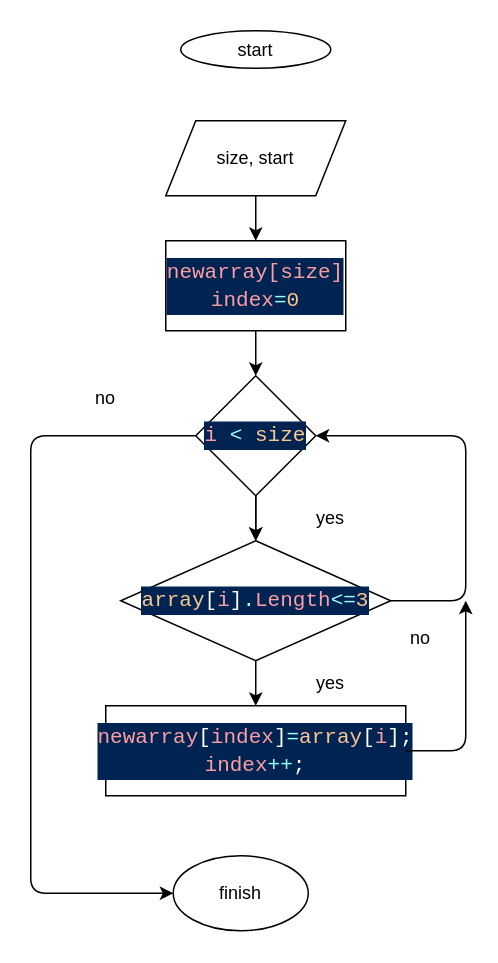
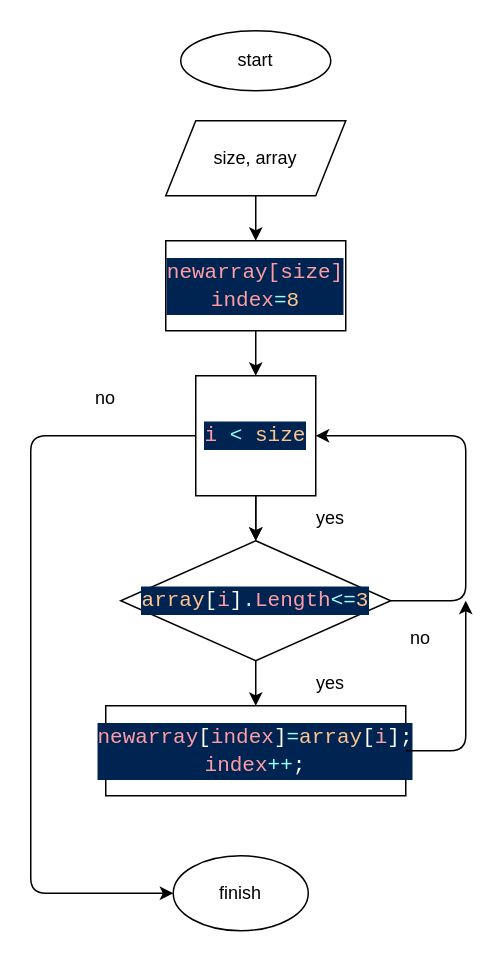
(256, 50) -> (256, 61)
(256, 158) -> (256, 158)
(256, 286) -> (256, 286)
(256, 436) -> (256, 436)
